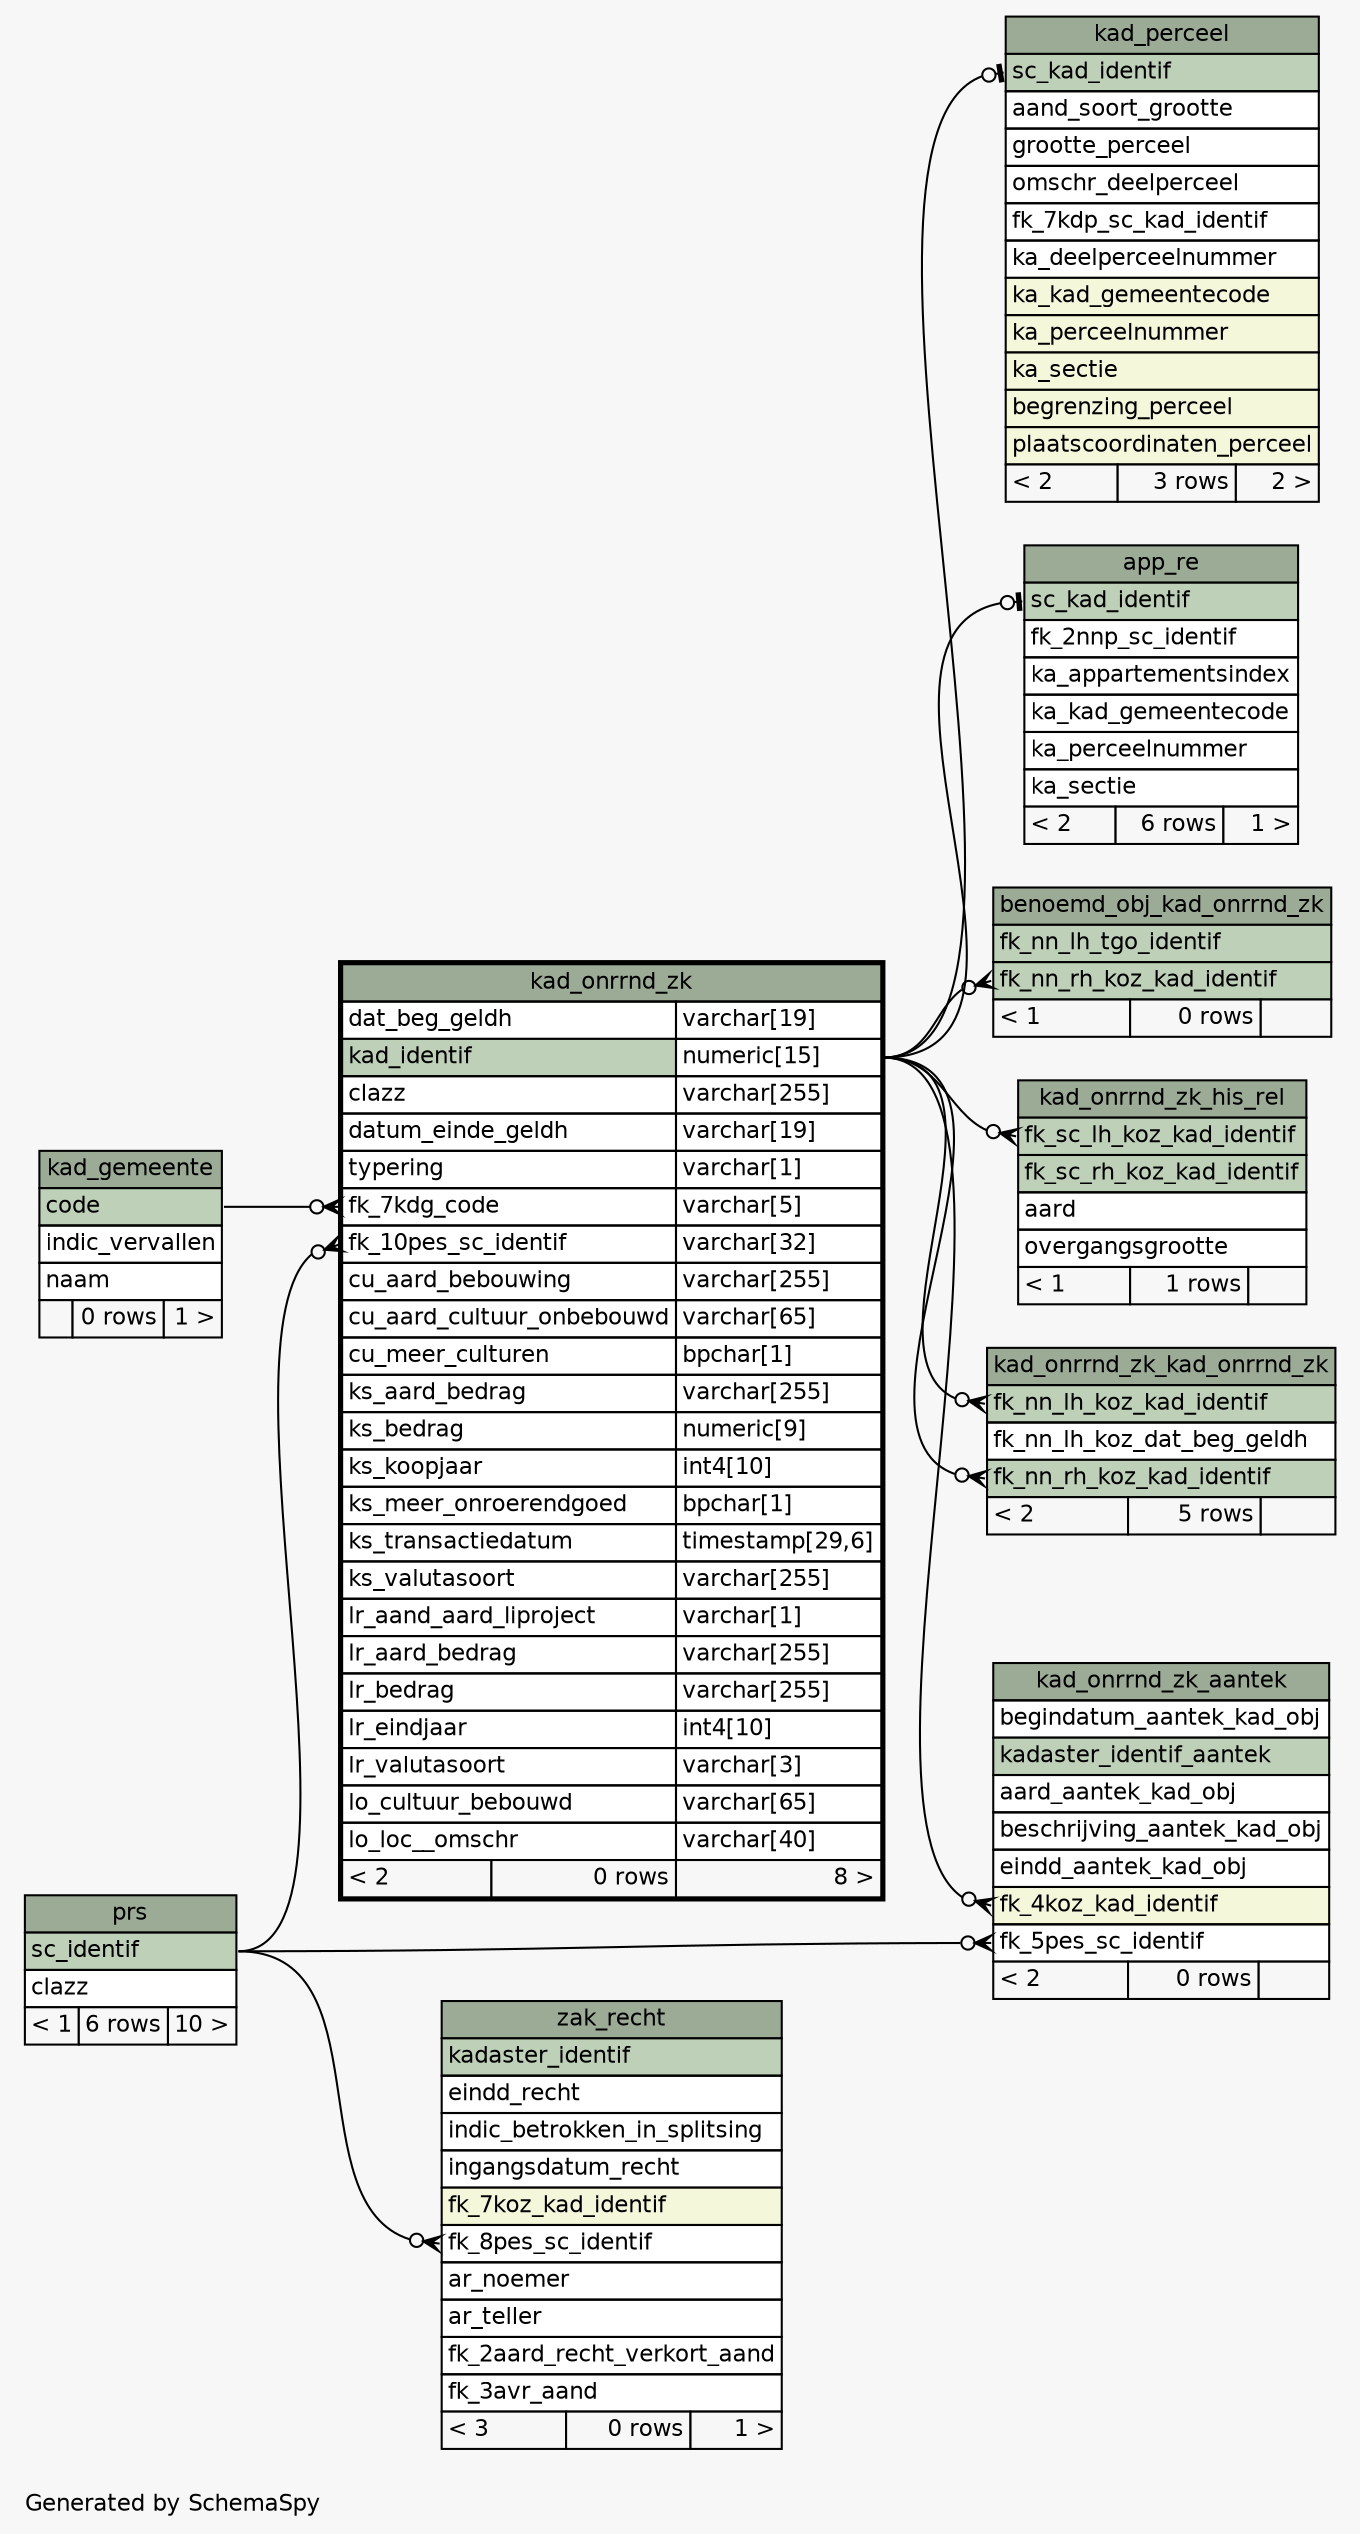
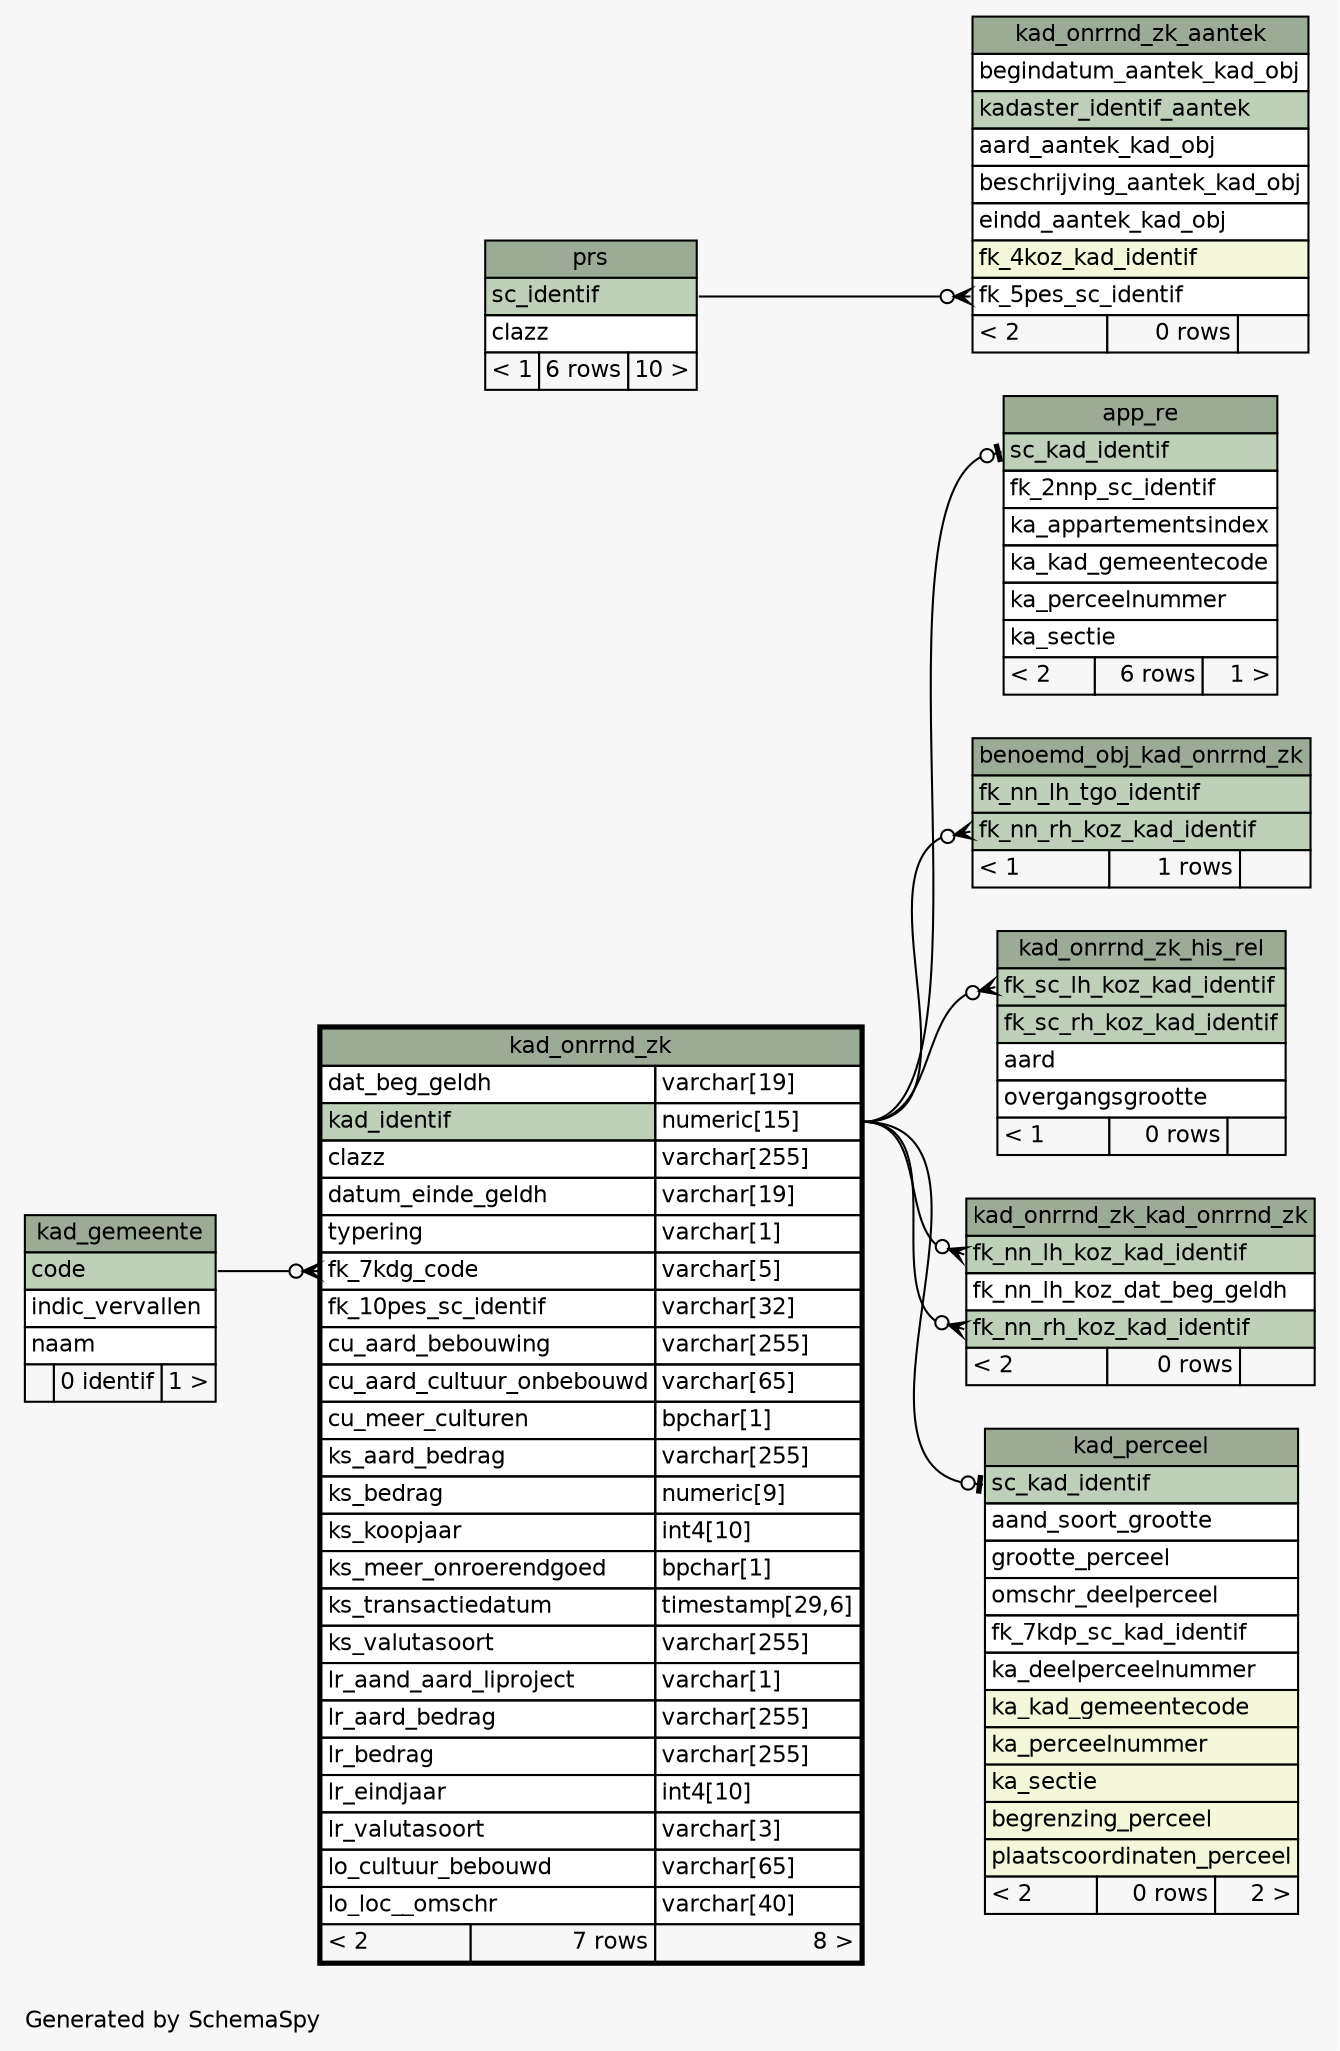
(1191, 482) -> (1171, 1894)
(1216, 1017) -> (1195, 868)
(1204, 1285) -> (1183, 1135)
(119, 1318) -> (108, 1382)
(937, 1489) -> none
(1216, 1515) -> (1195, 1365)
(290, 1612) -> none
(631, 1878) -> (611, 1942)
(612, 2225) -> none
